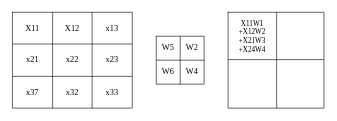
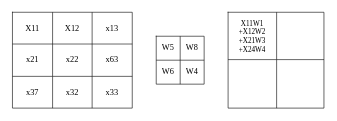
(192, 48) -> (192, 48)
(112, 60) -> (112, 60)
